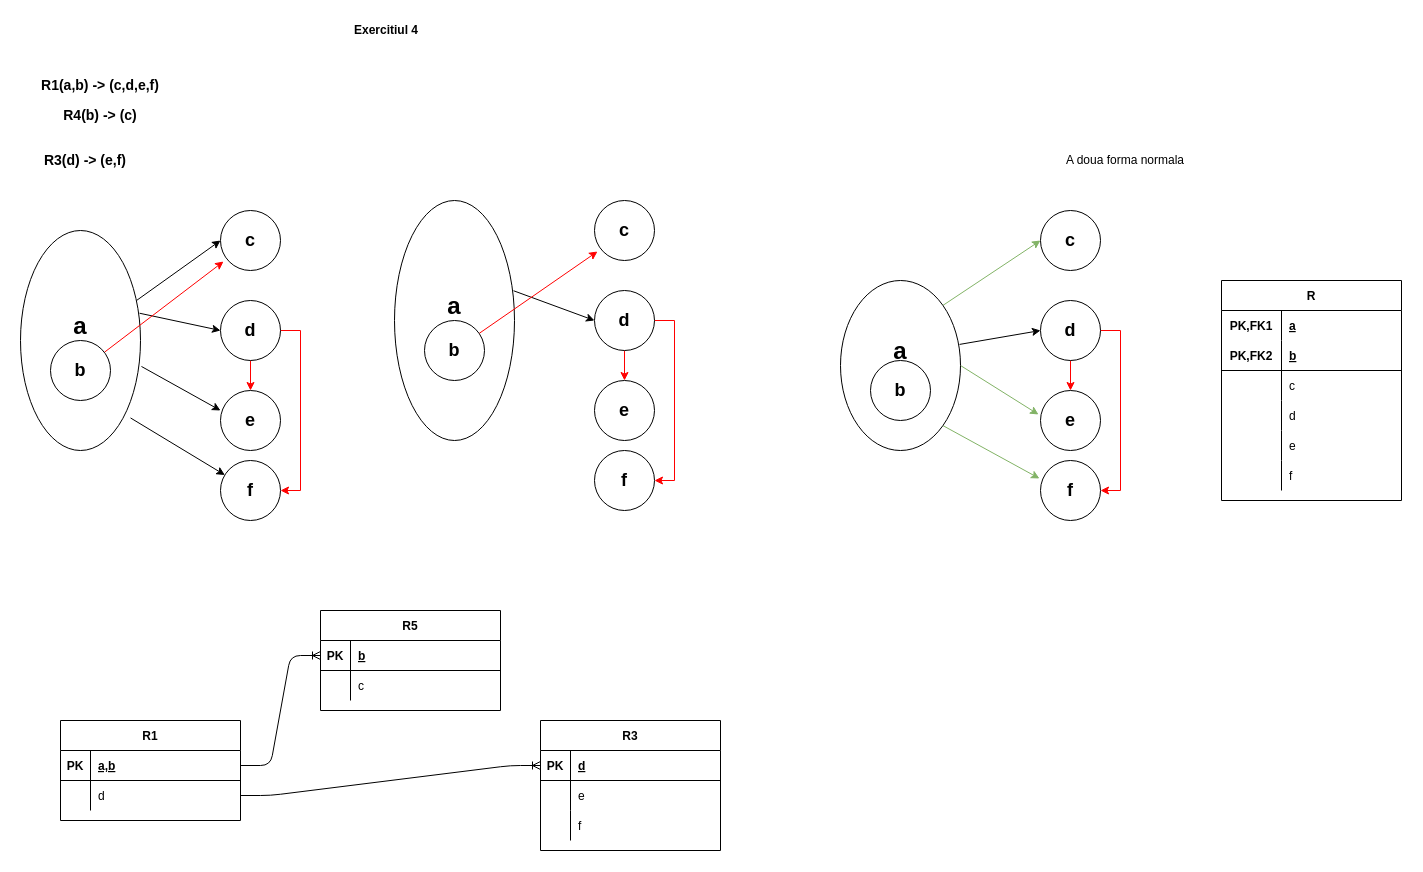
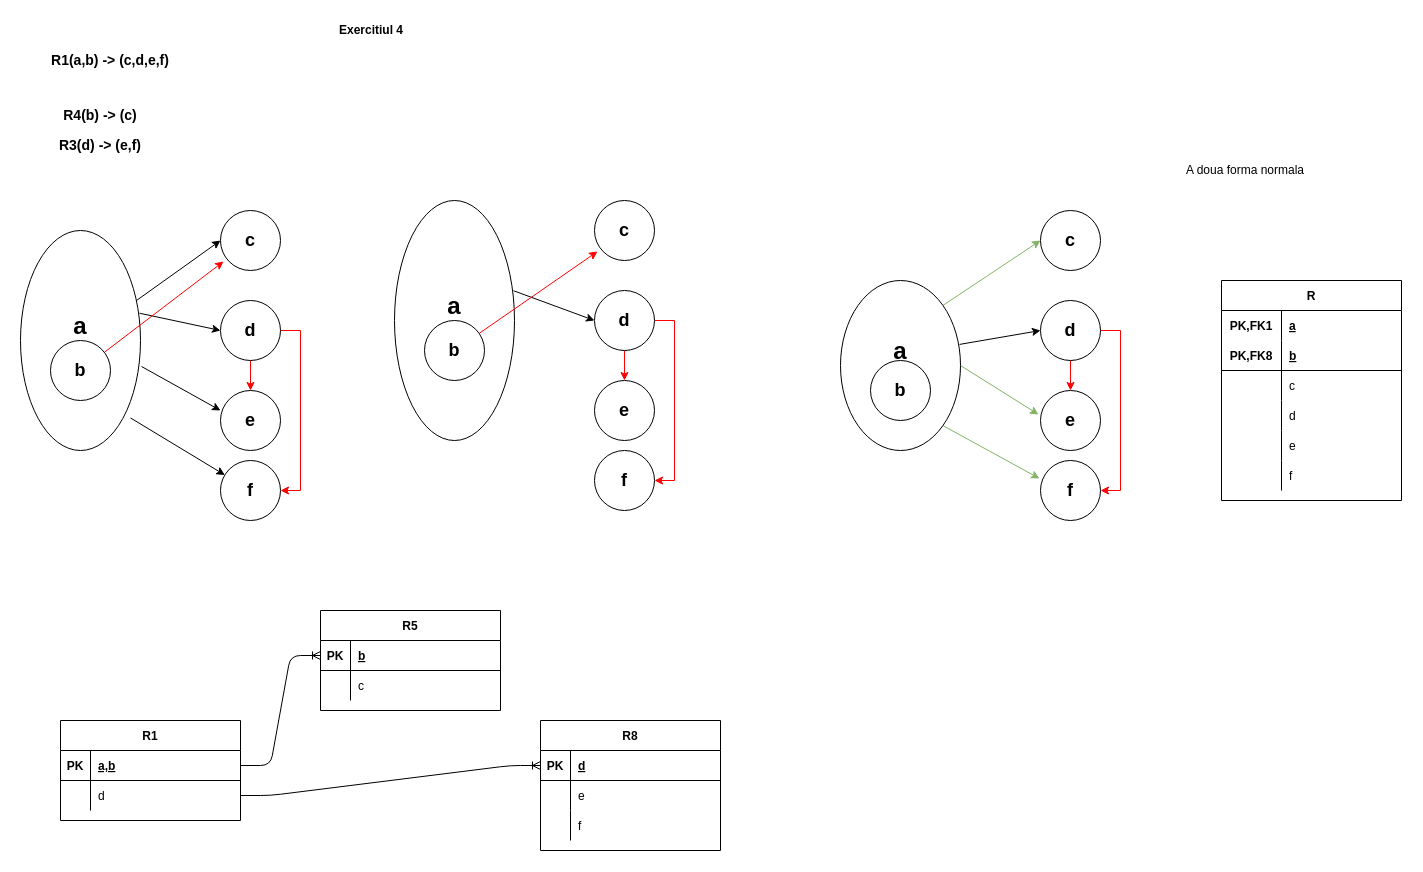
(387, 31) -> (372, 31)
(101, 86) -> (111, 61)
(86, 161) -> (101, 146)
(1126, 161) -> (1246, 171)
(1251, 356) -> (1251, 356)
(630, 736) -> (630, 736)
